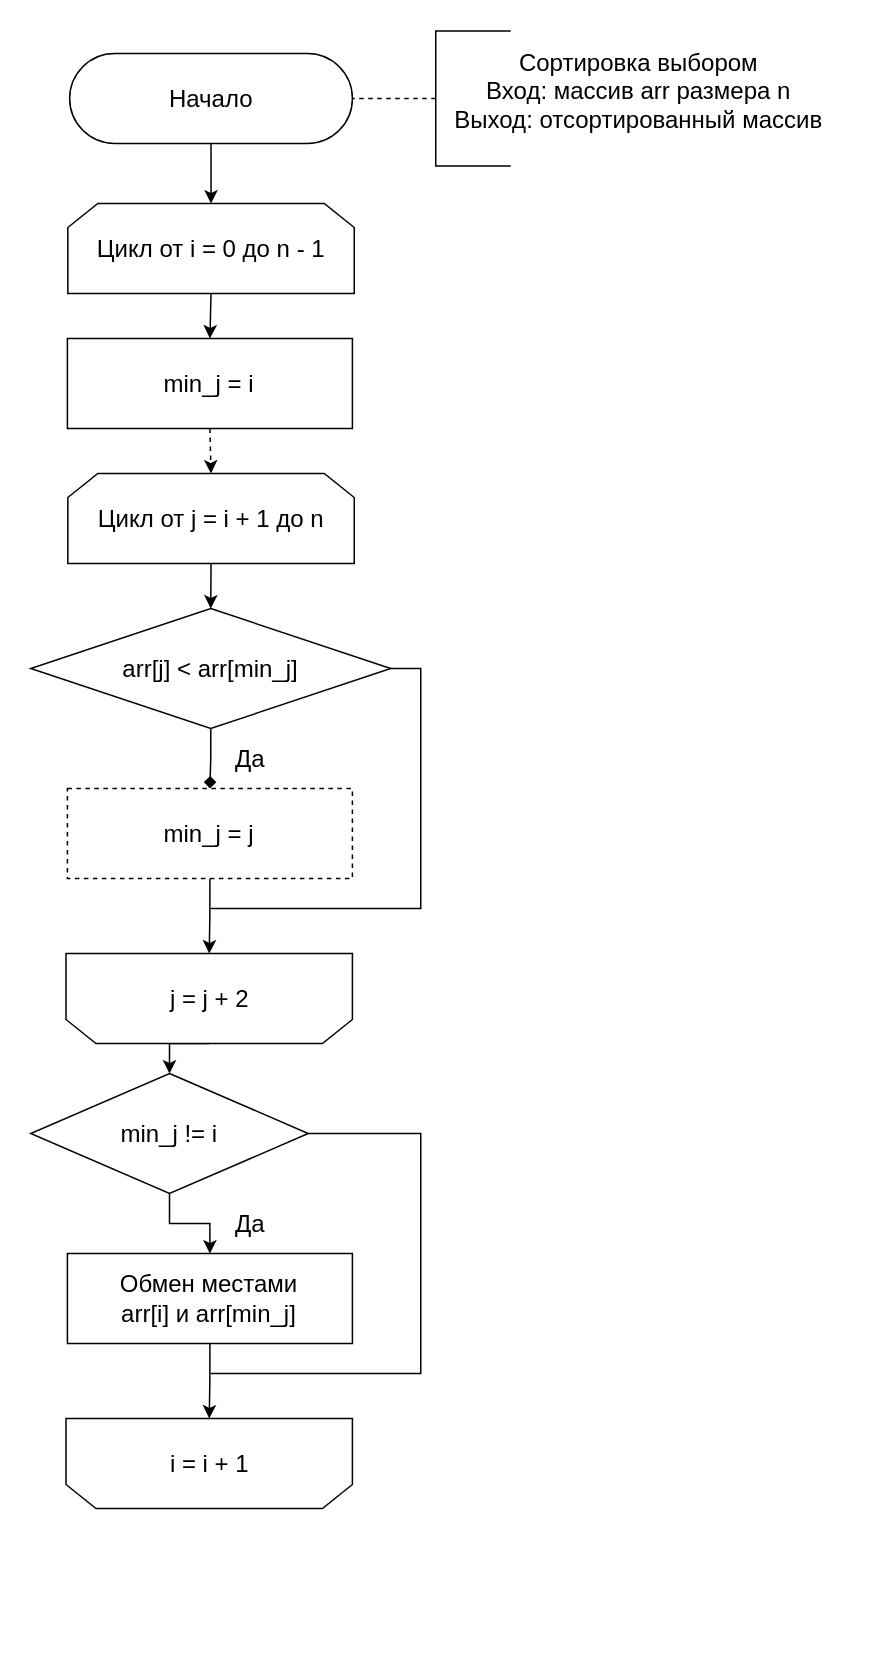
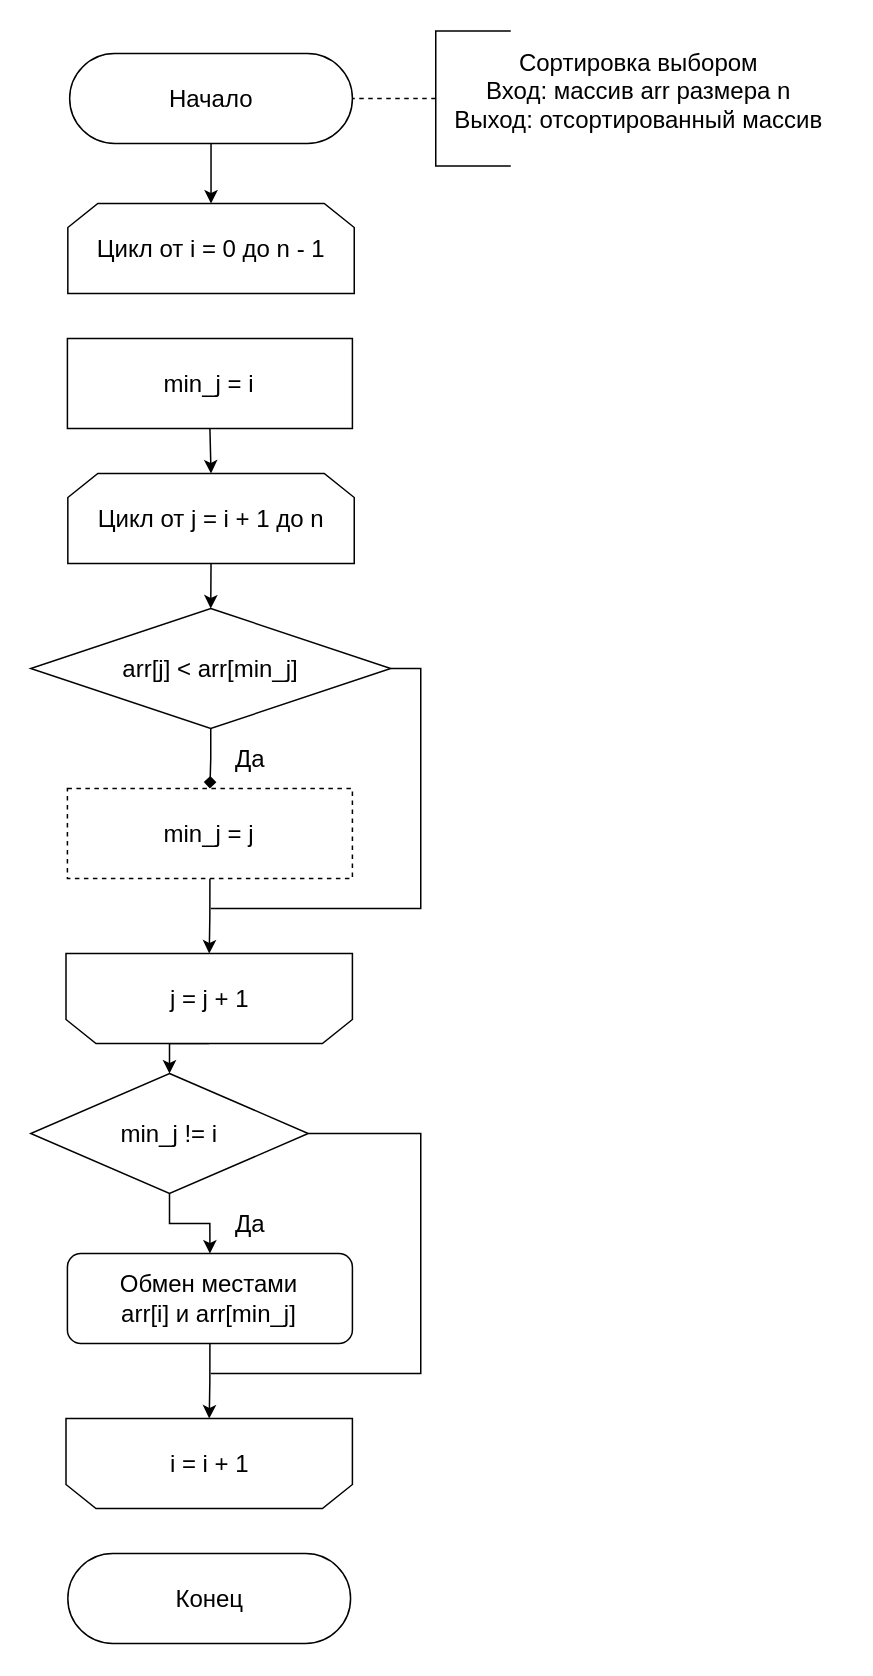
(211, 310) -> none
(210, 447) -> (210, 447)
(210, 998) -> (210, 998)
(210, 1298) -> (210, 1298)
none -> (209, 1598)
